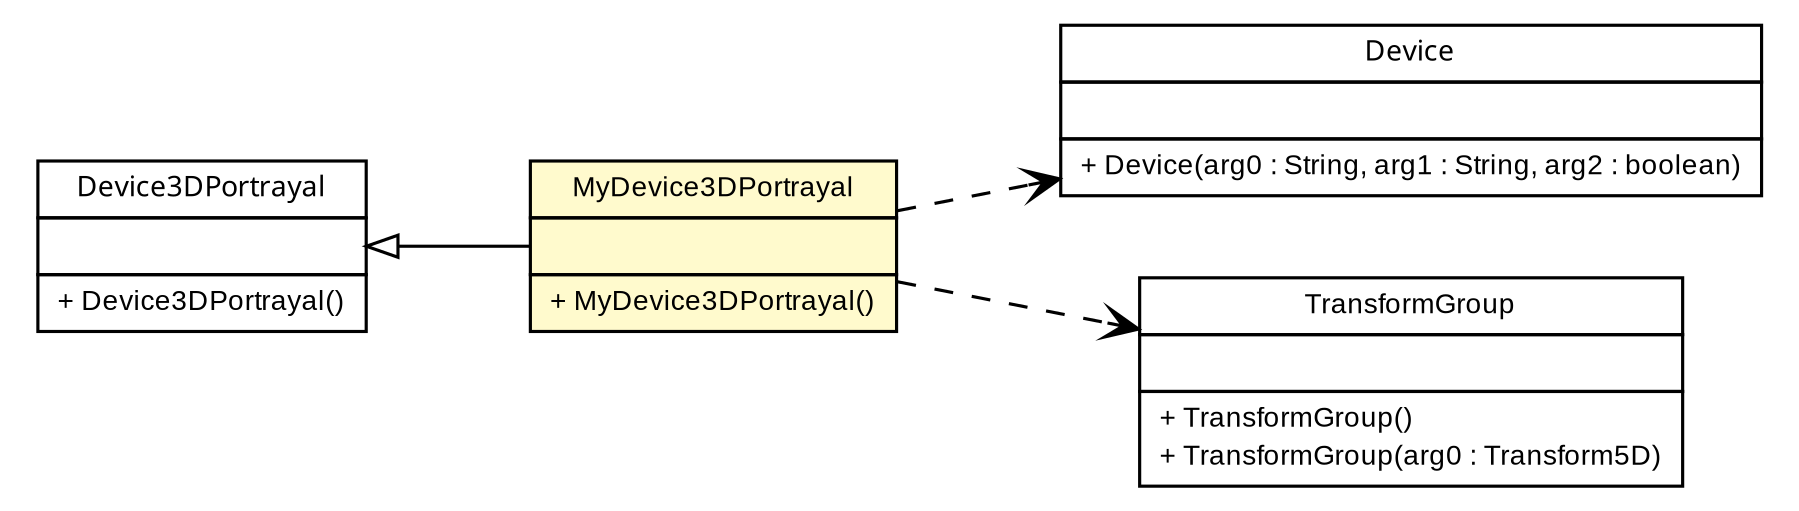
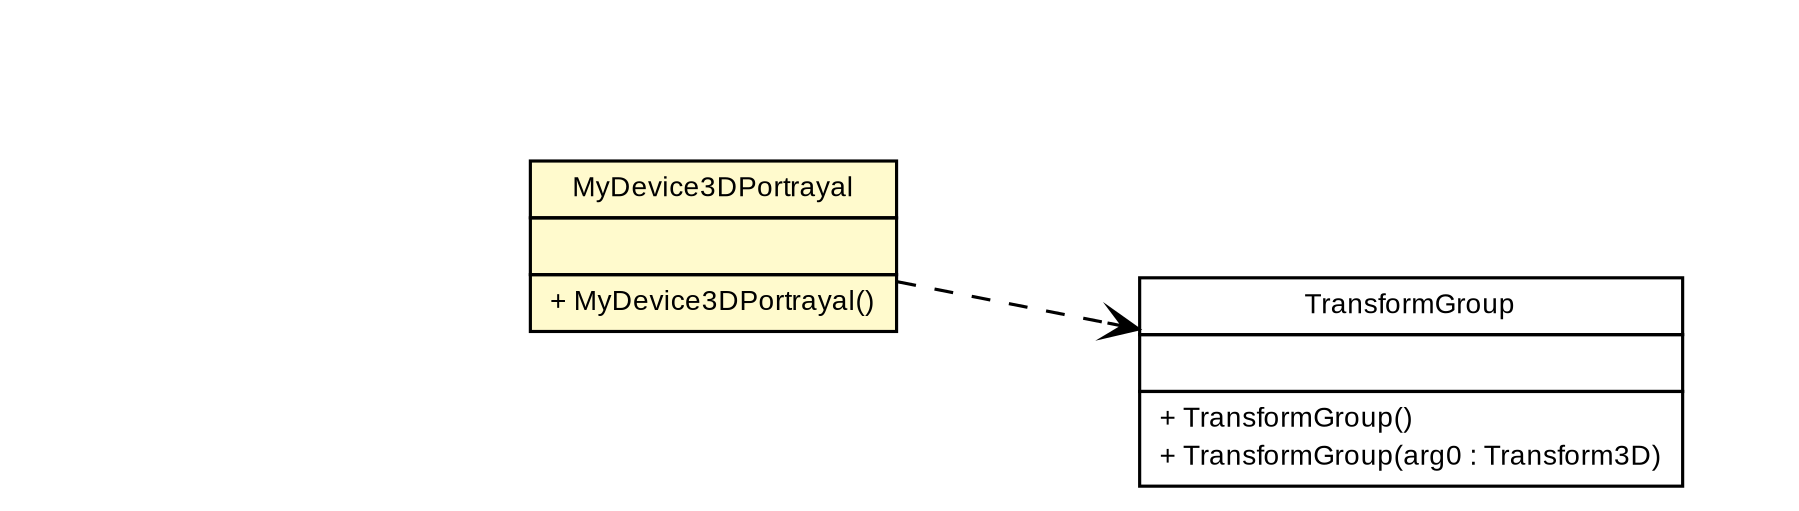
(1411, 110) -> none
(202, 246) -> none
(1411, 456) -> (1411, 456)
